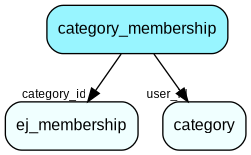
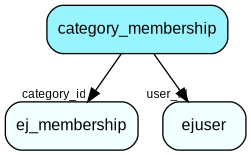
(204, 126) -> (204, 126)
